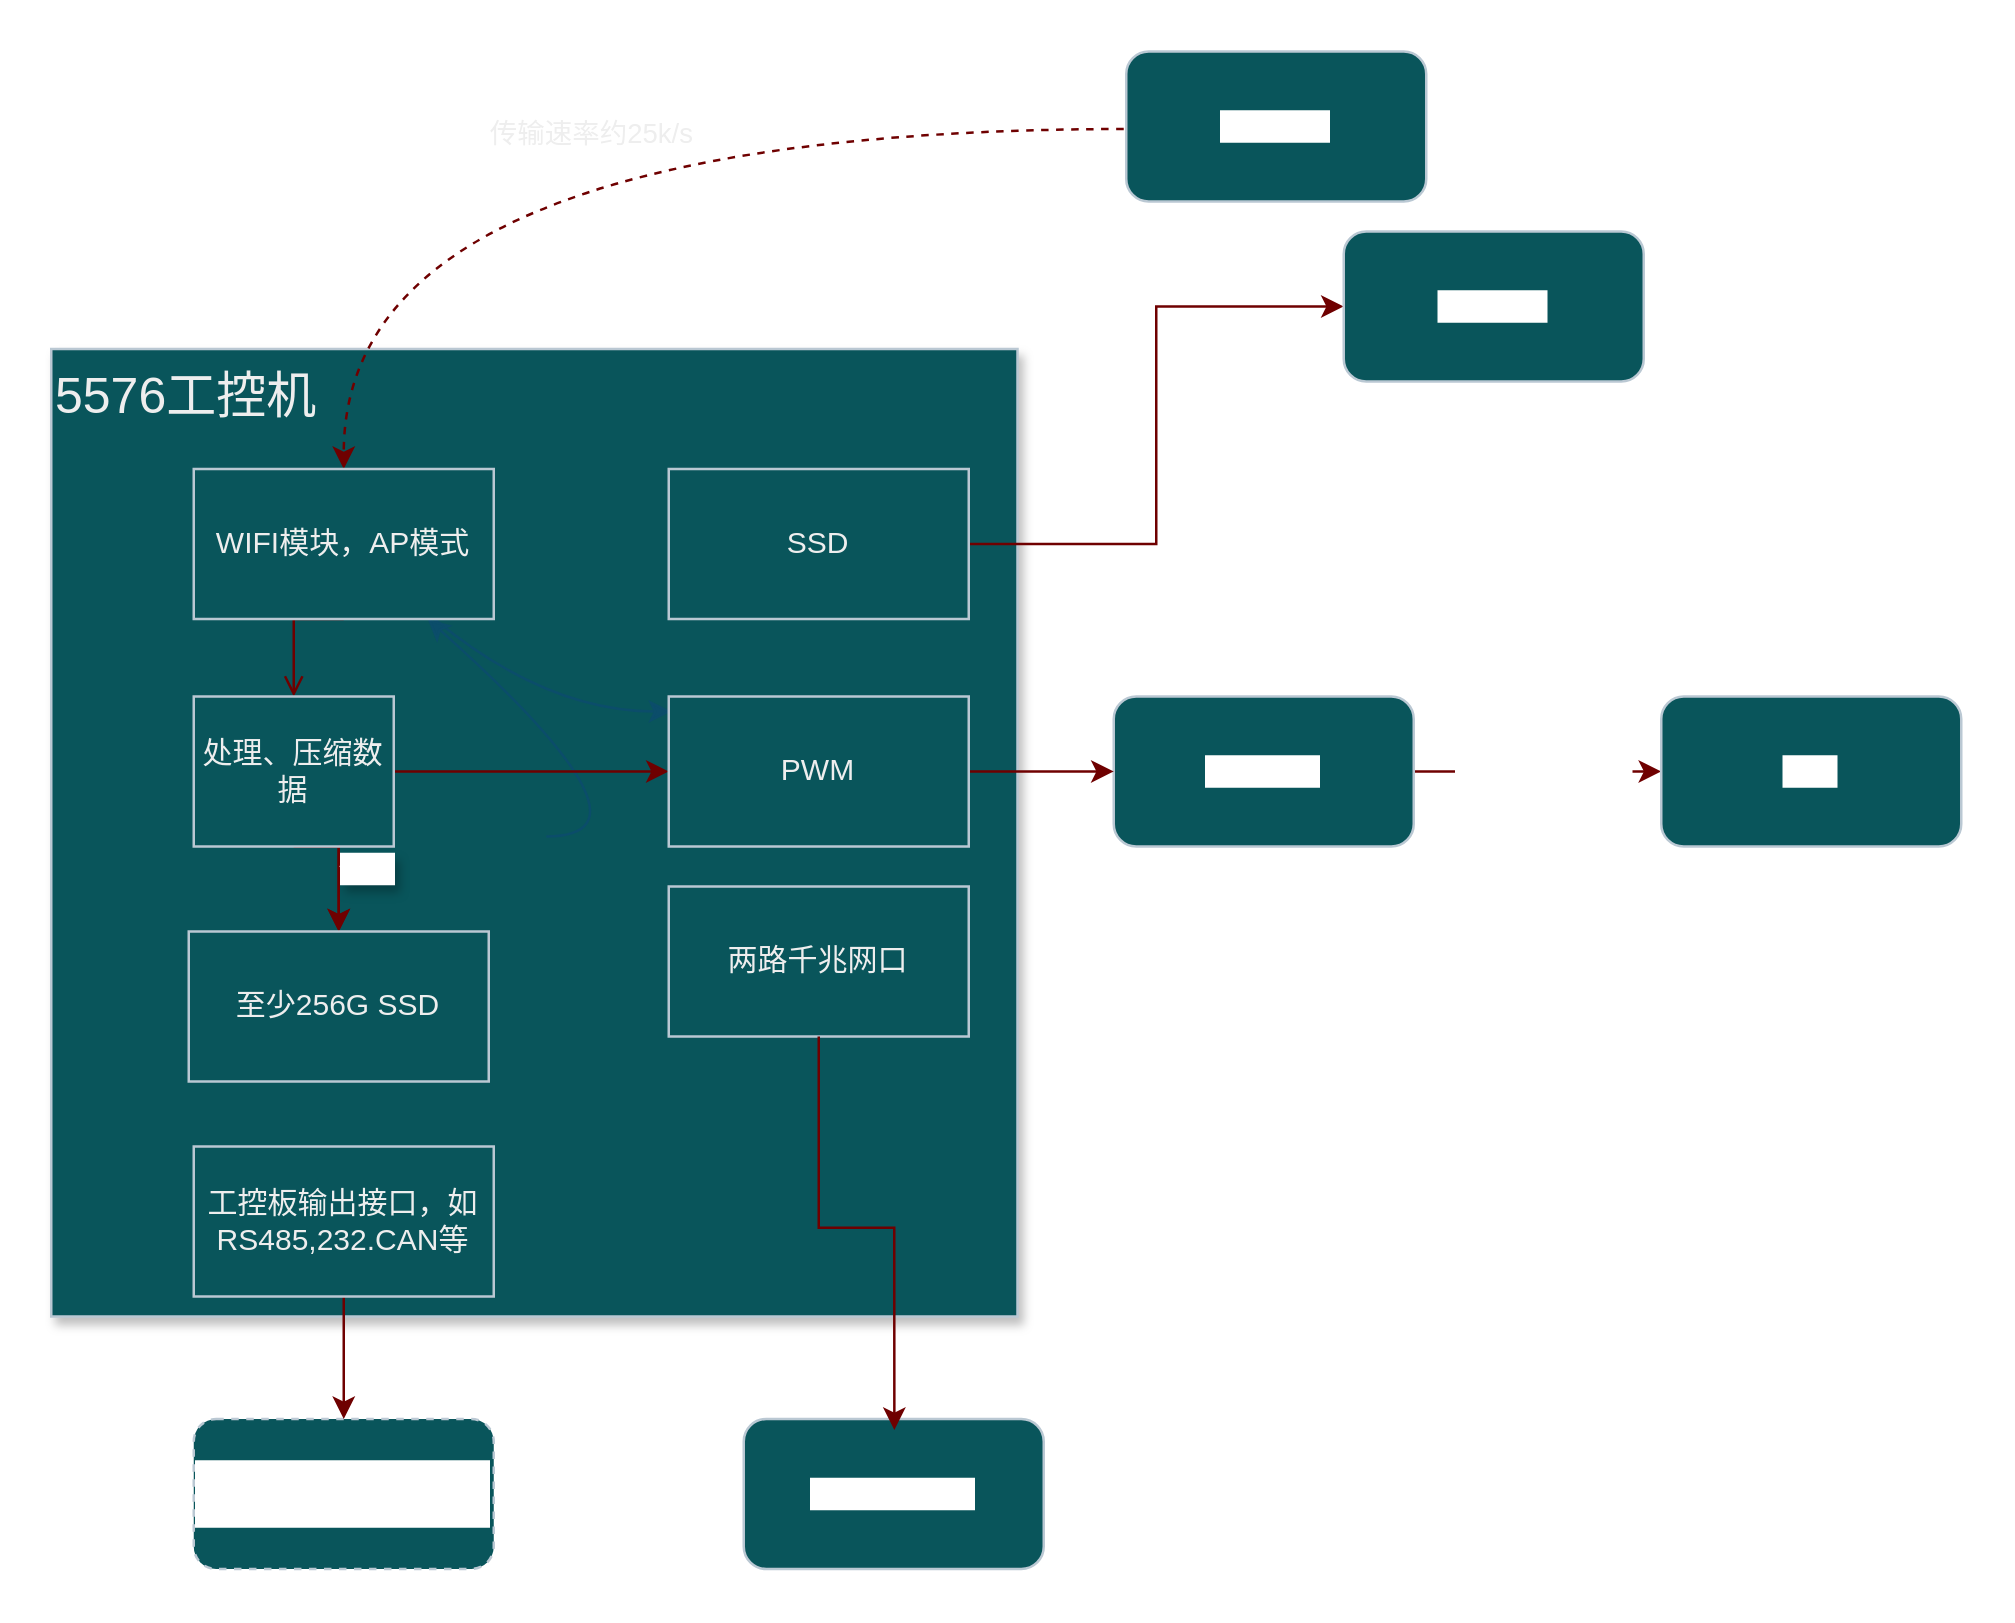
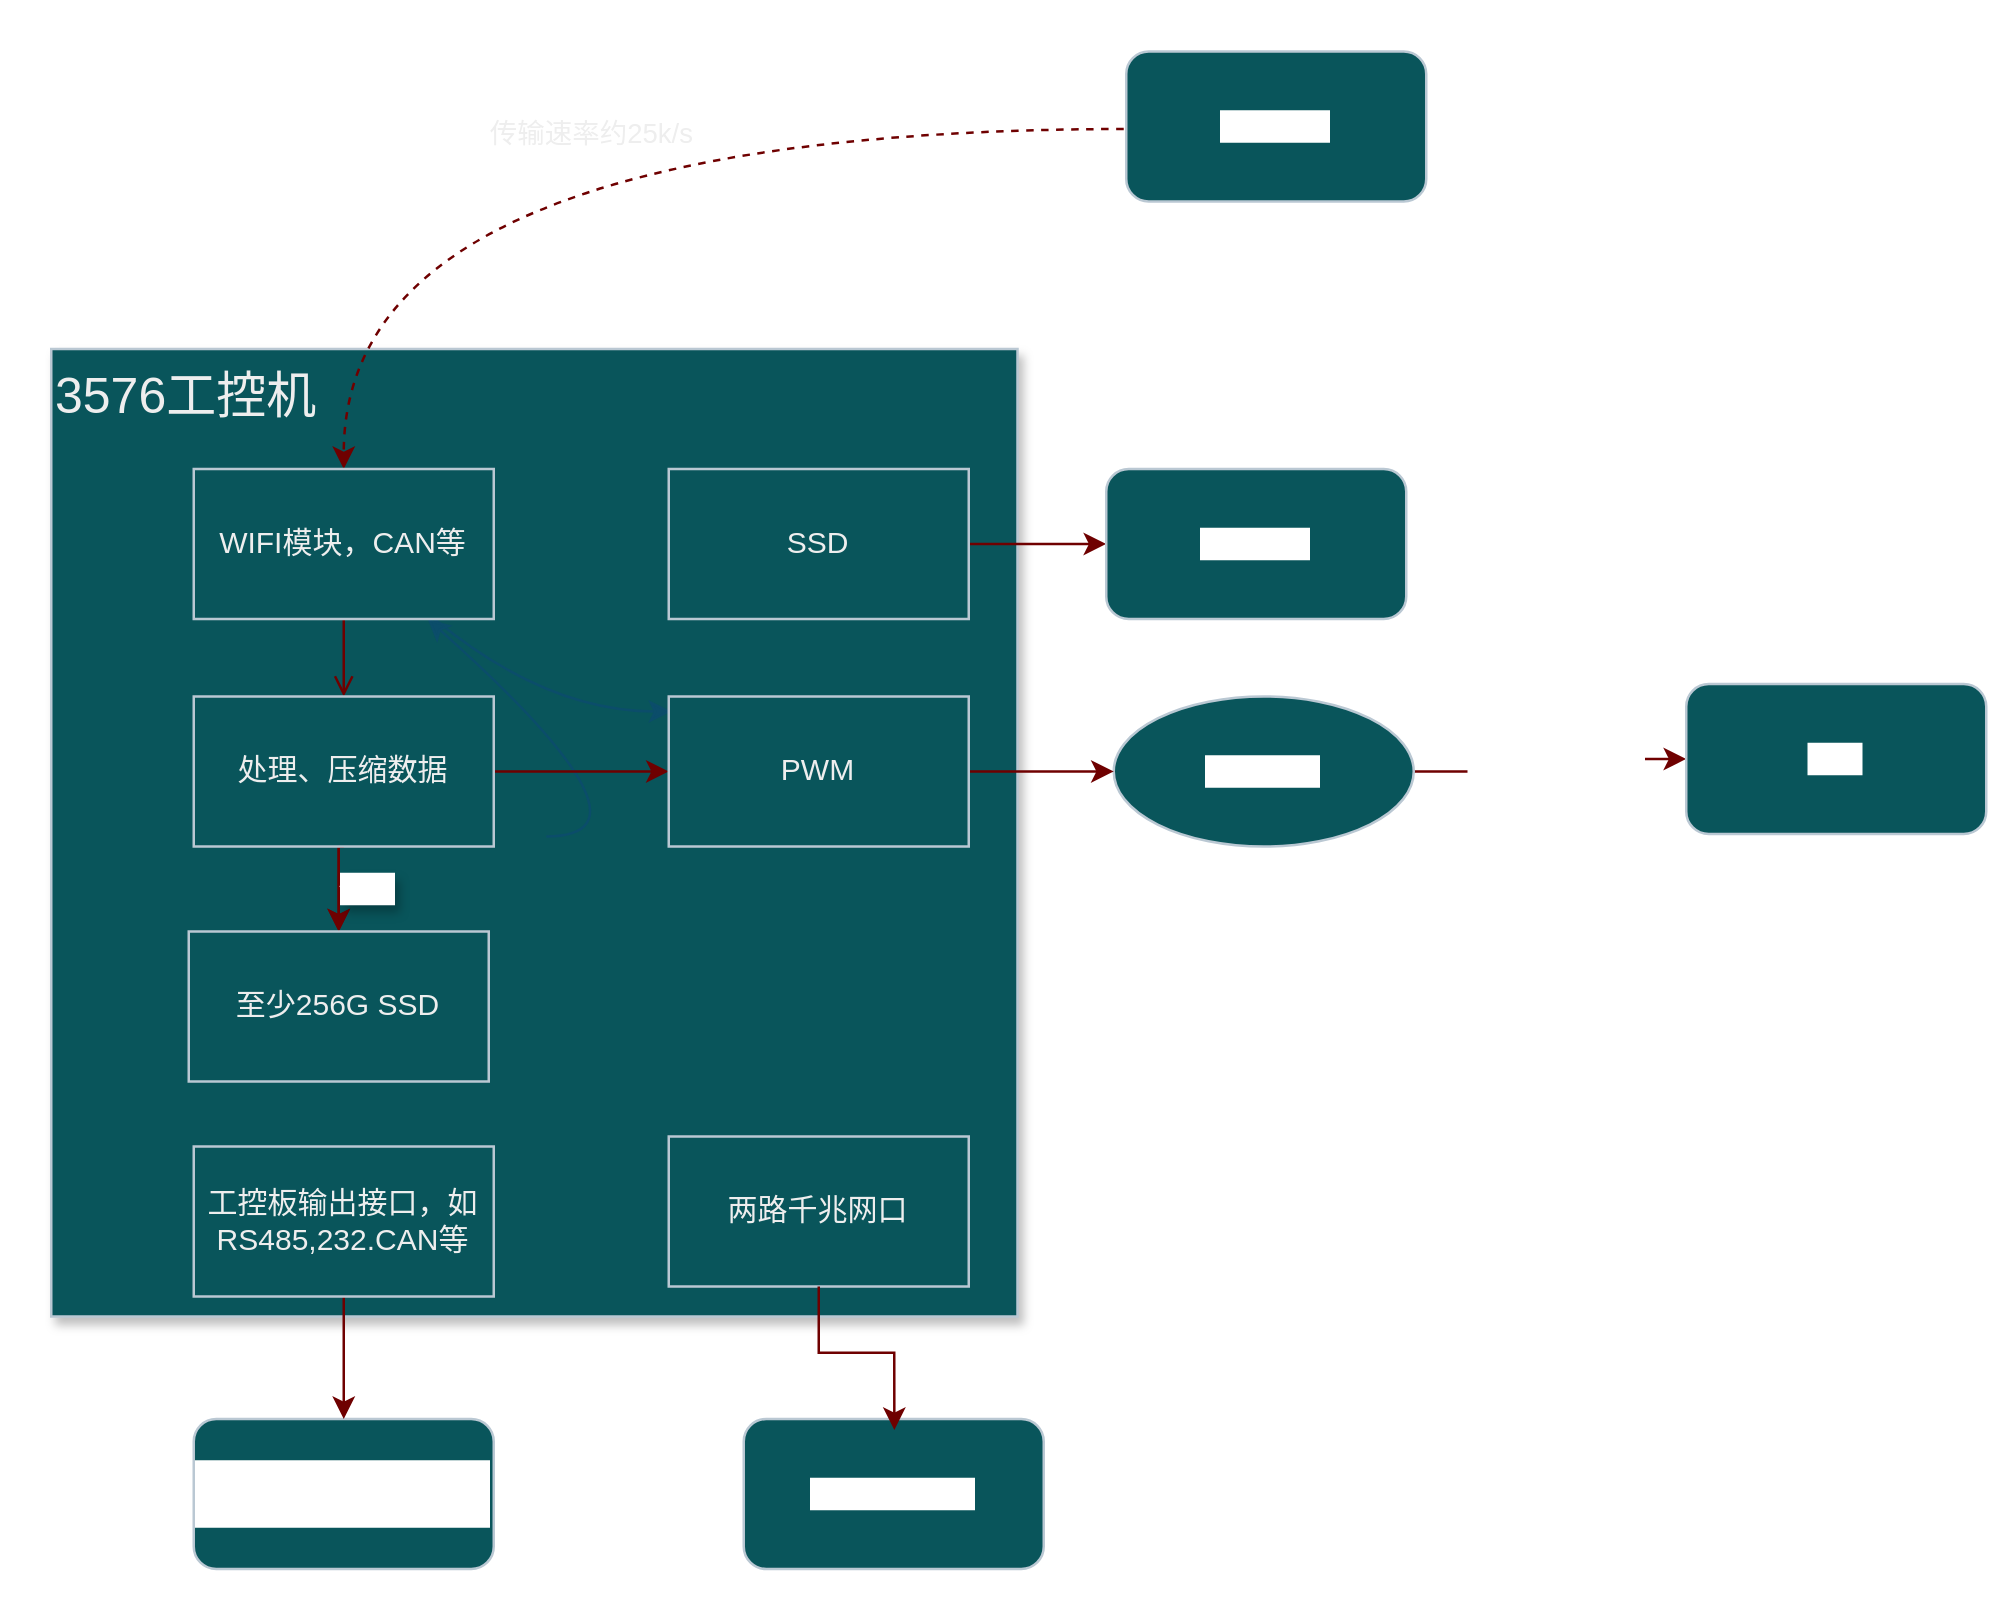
(1494, 306) -> (1256, 544)
(174, 393) -> (174, 393)
(344, 544) -> (344, 544)
(294, 771) -> (344, 771)
(1264, 771) -> (1264, 771)
(1811, 771) -> (1836, 759)
(819, 961) -> (819, 1211)
(344, 1494) -> (344, 1494)
